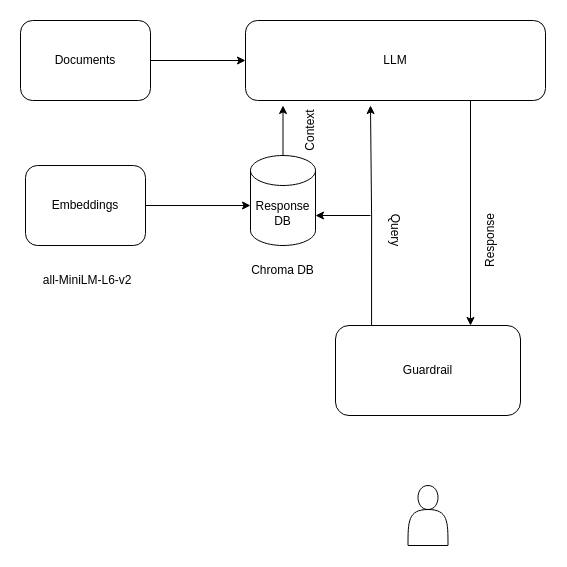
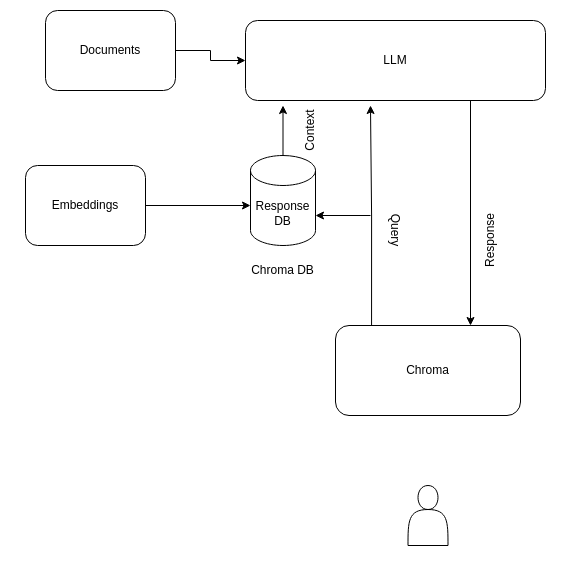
(86, 61) -> (111, 51)
(86, 281) -> none
(428, 371) -> (428, 371)
